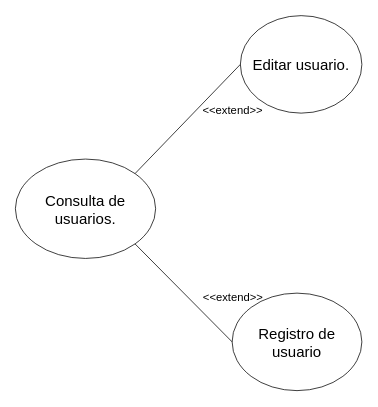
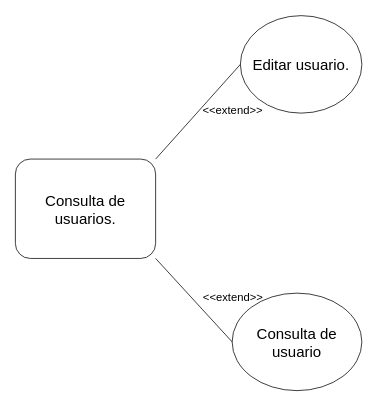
(86, 209) -> (86, 209)
(297, 342) -> (297, 342)
